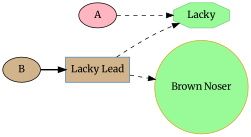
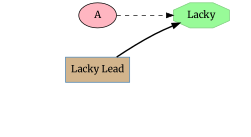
(144, 40) -> (144, 40)
(22, 70) -> none
(201, 87) -> none
